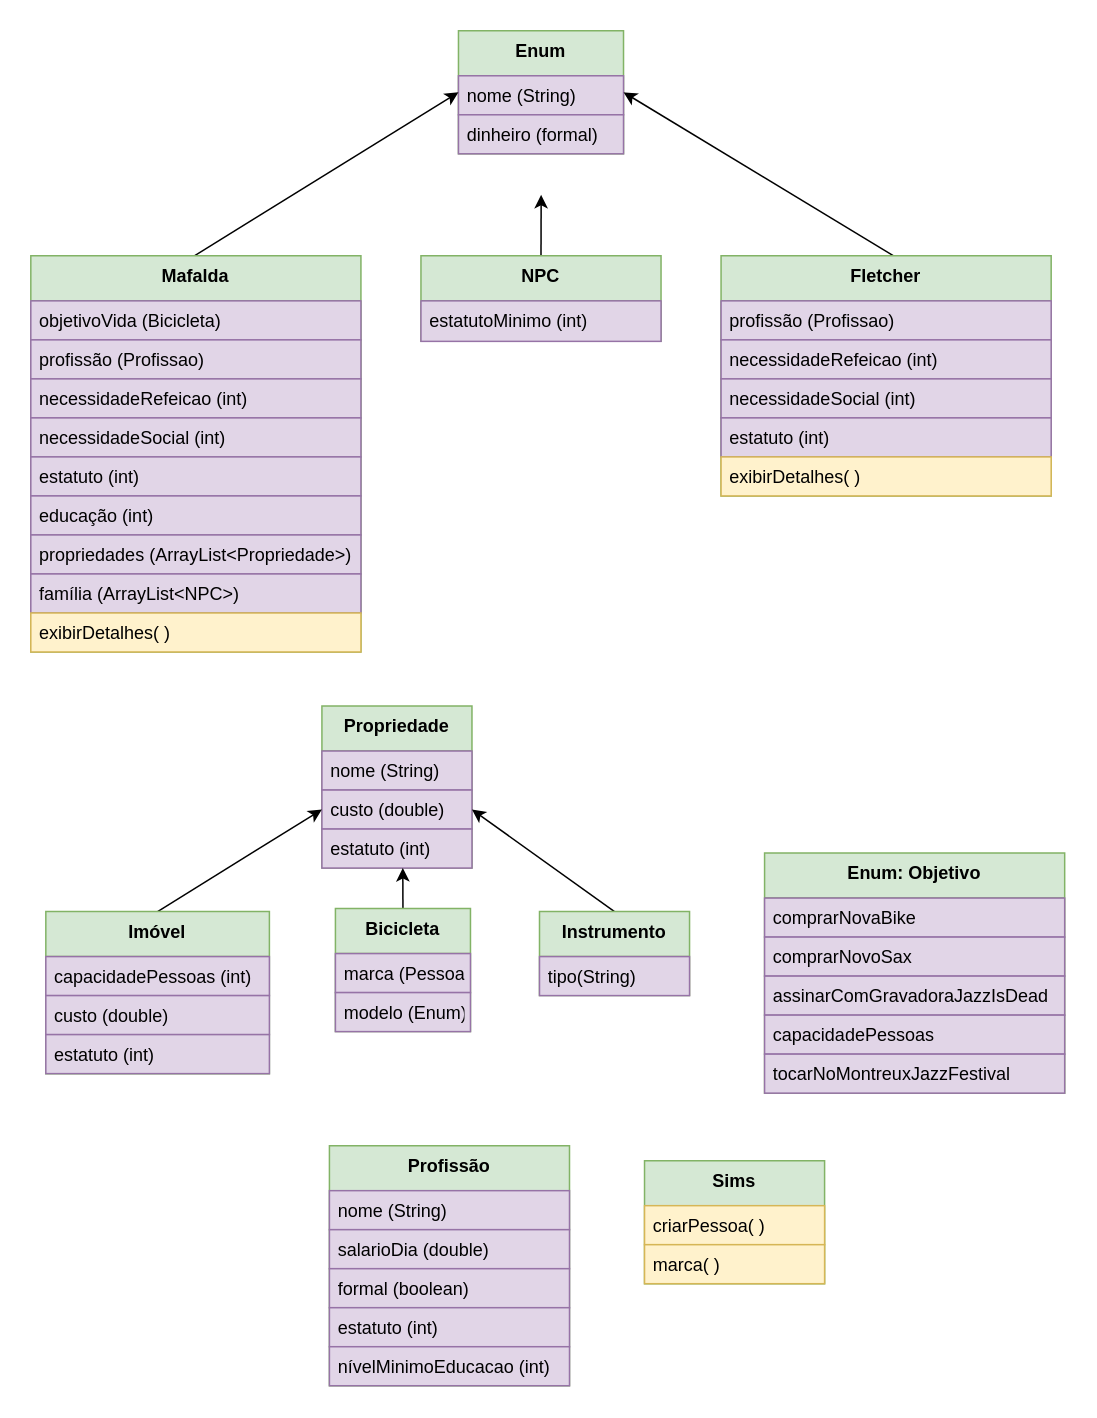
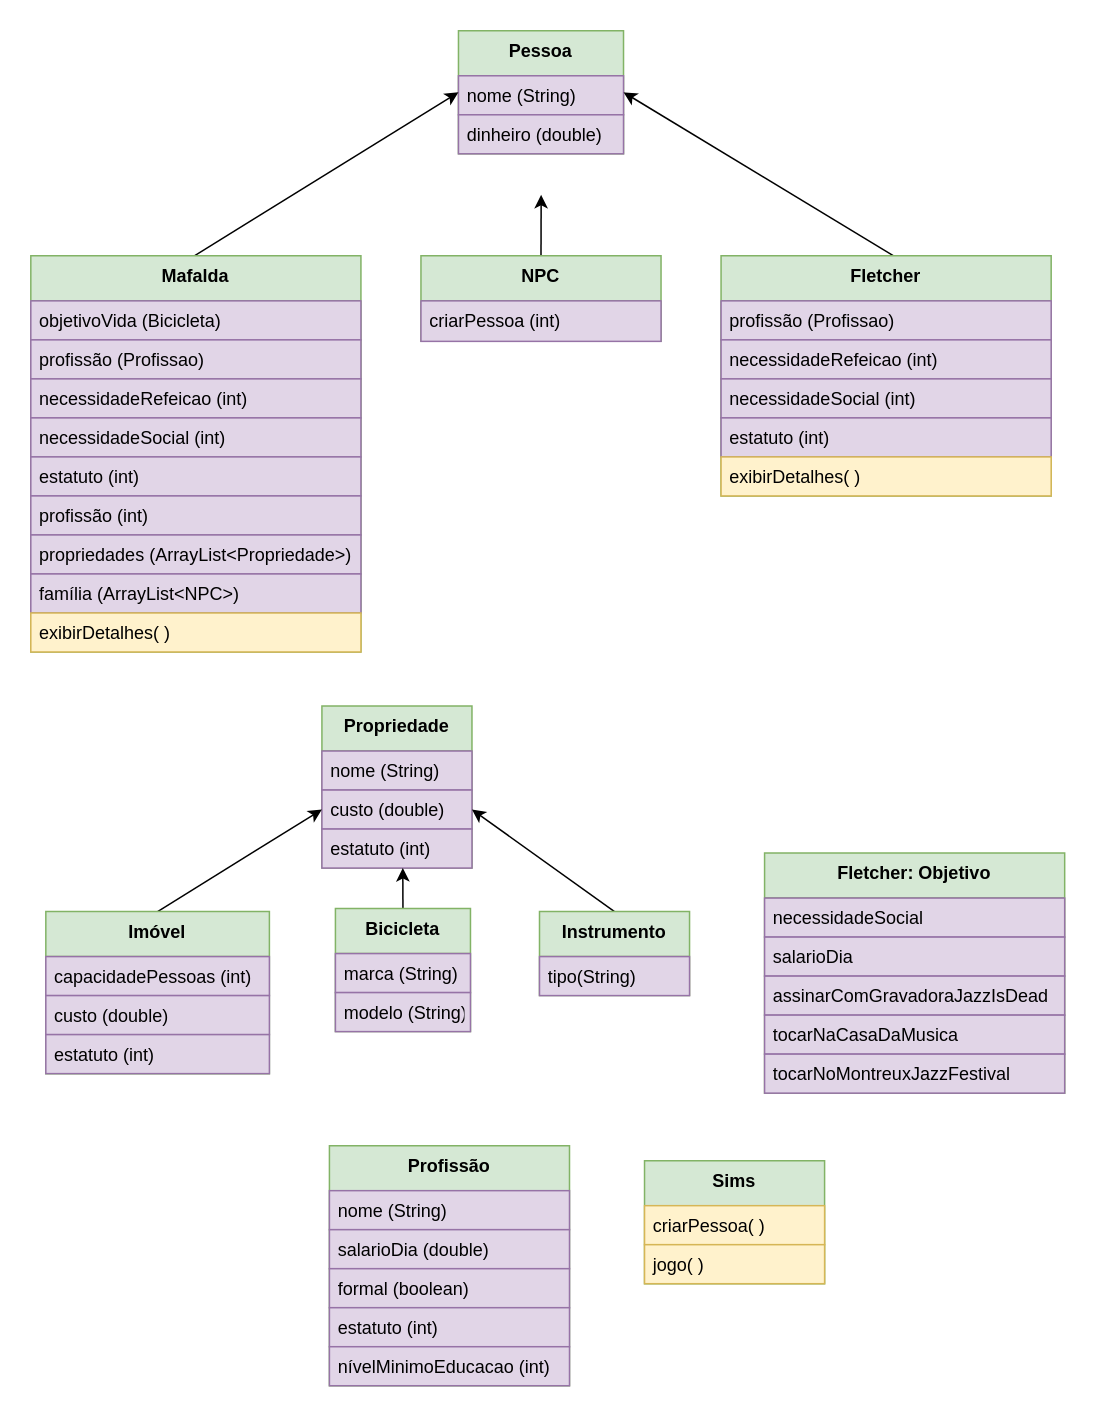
(540, 51) -> (540, 51)
(543, 135) -> (543, 135)
(520, 321) -> (508, 321)
(105, 516) -> (108, 516)
(914, 873) -> (914, 873)
(846, 918) -> (851, 918)
(843, 957) -> (816, 957)
(412, 974) -> (409, 974)
(404, 1013) -> (412, 1013)
(856, 1035) -> (866, 1035)
(690, 1265) -> (685, 1265)
